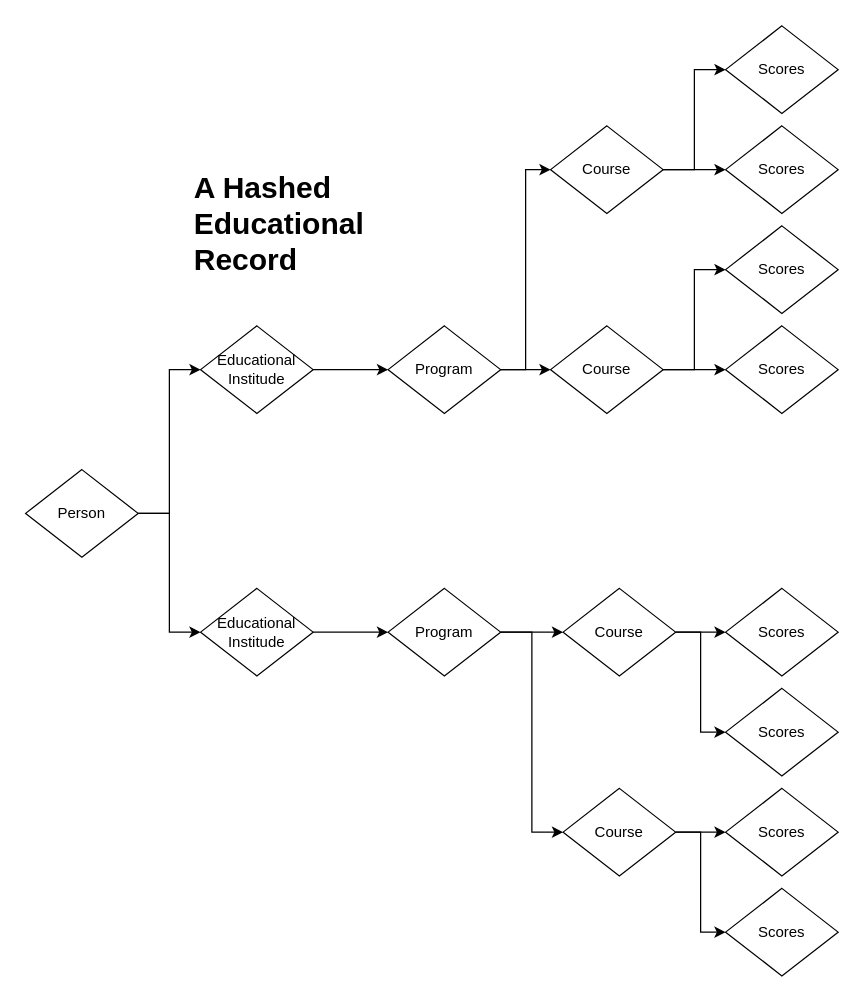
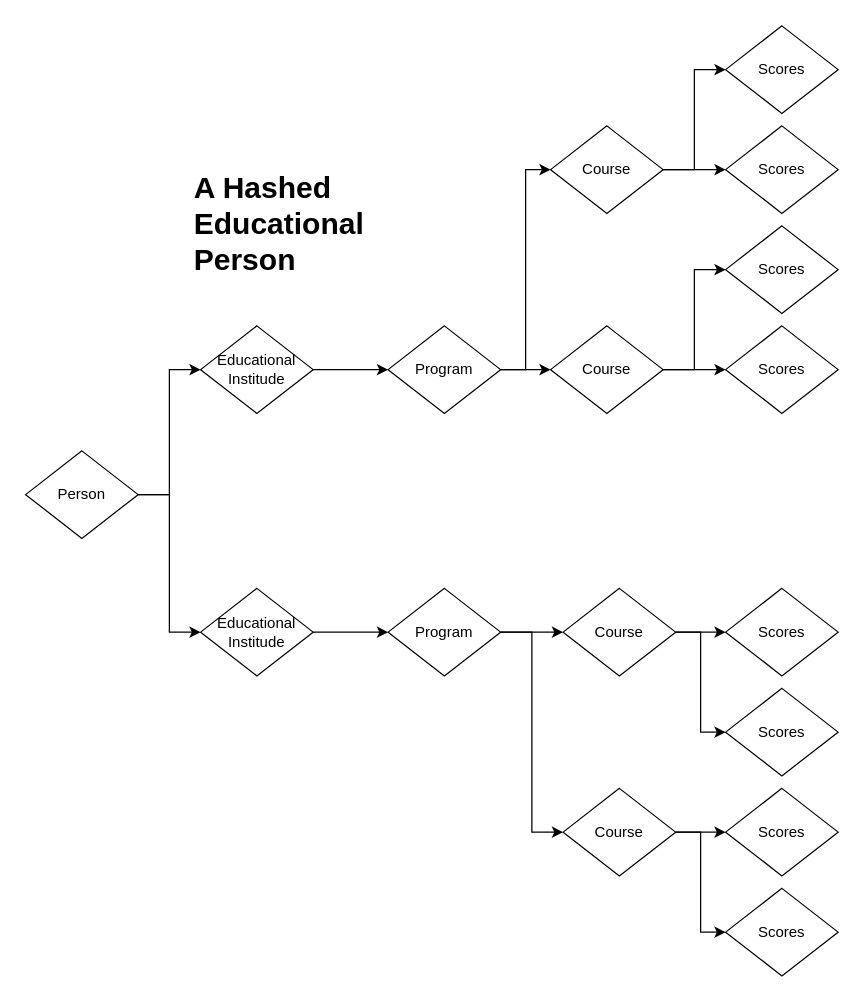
(298, 160) -> (298, 160)
(82, 513) -> (82, 494)
